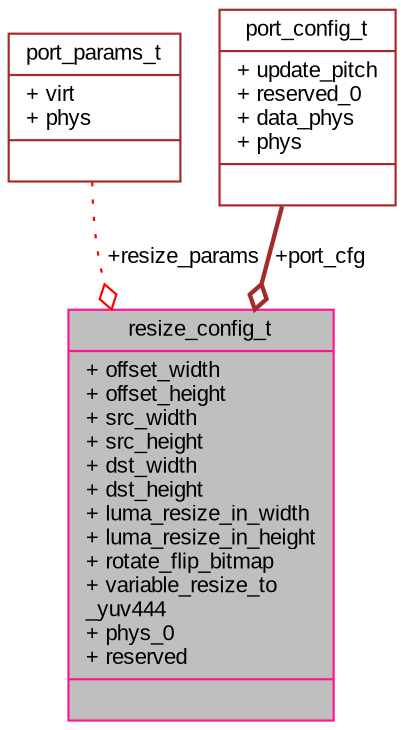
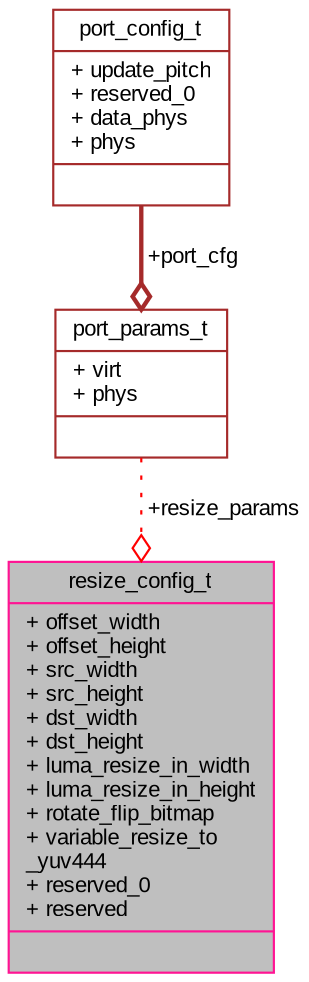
(272, 245) -> (141, 244)
(130, 634) -> (89, 886)
